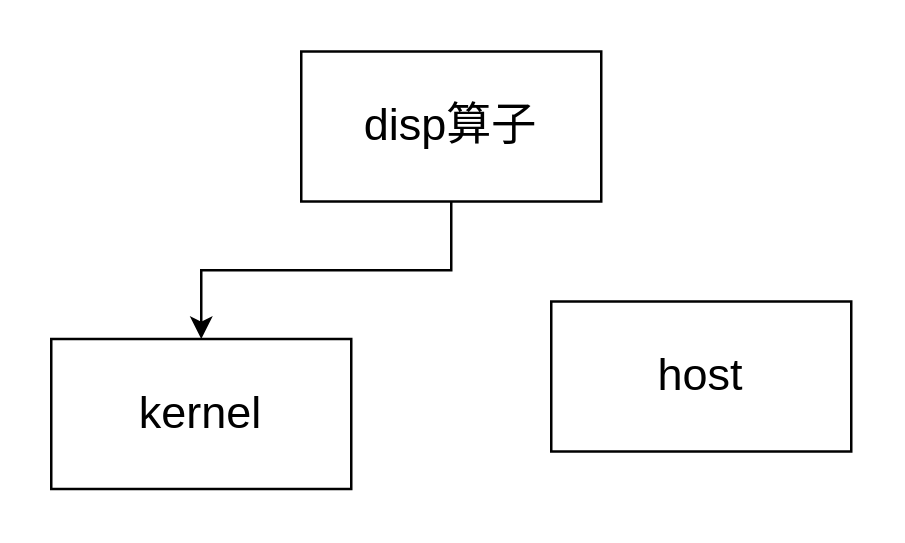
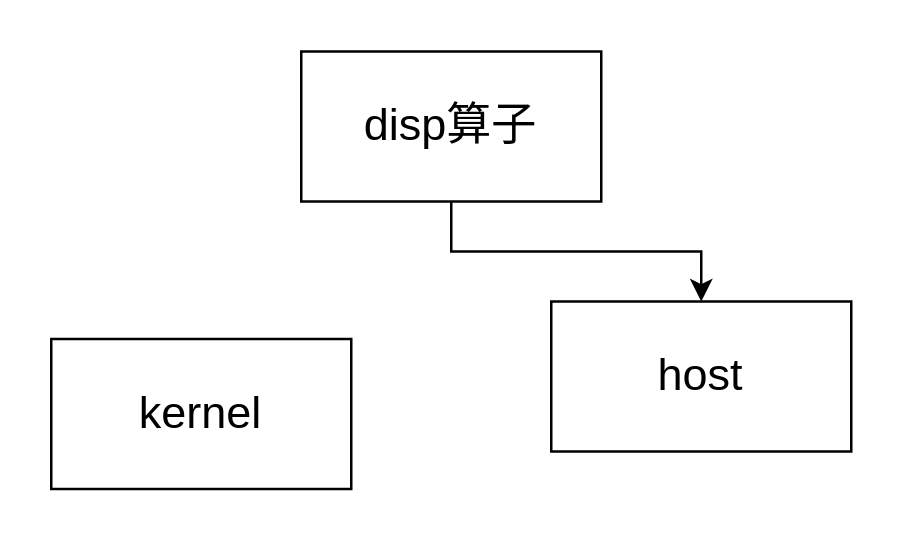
none -> (595, 251)
(307, 270) -> none
